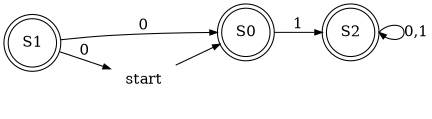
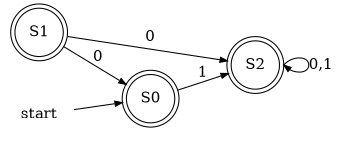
(81, 59) -> (144, 48)
